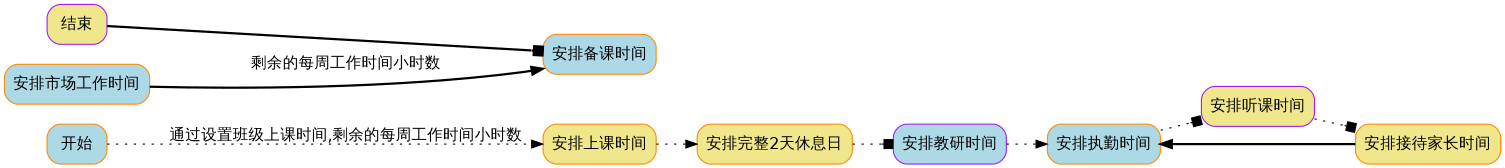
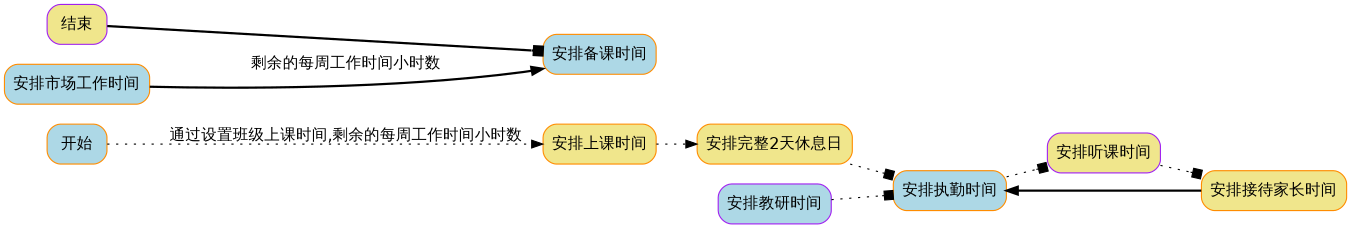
(867, 144) -> (866, 168)
(1021, 144) -> (857, 198)
